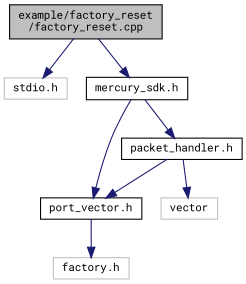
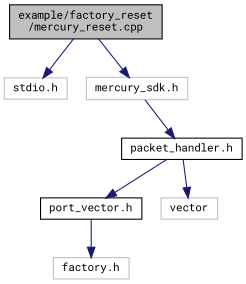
(86, 22) -> (86, 22)
(137, 89) -> (137, 89)
(110, 142) -> none
